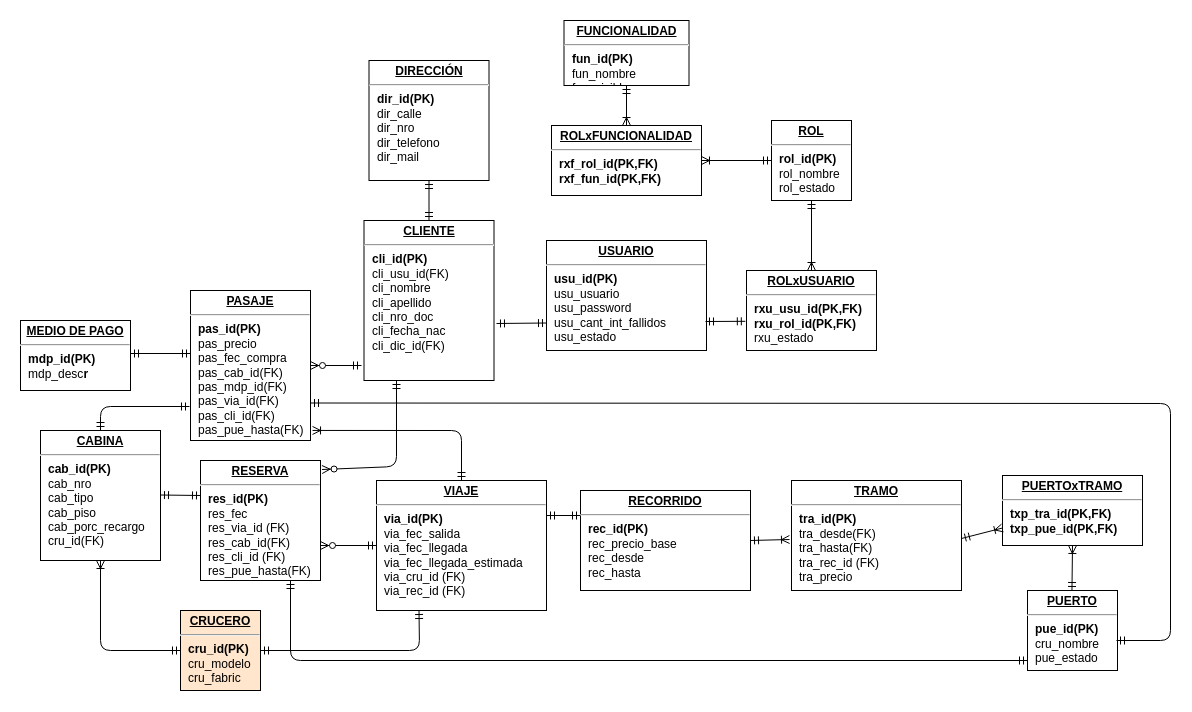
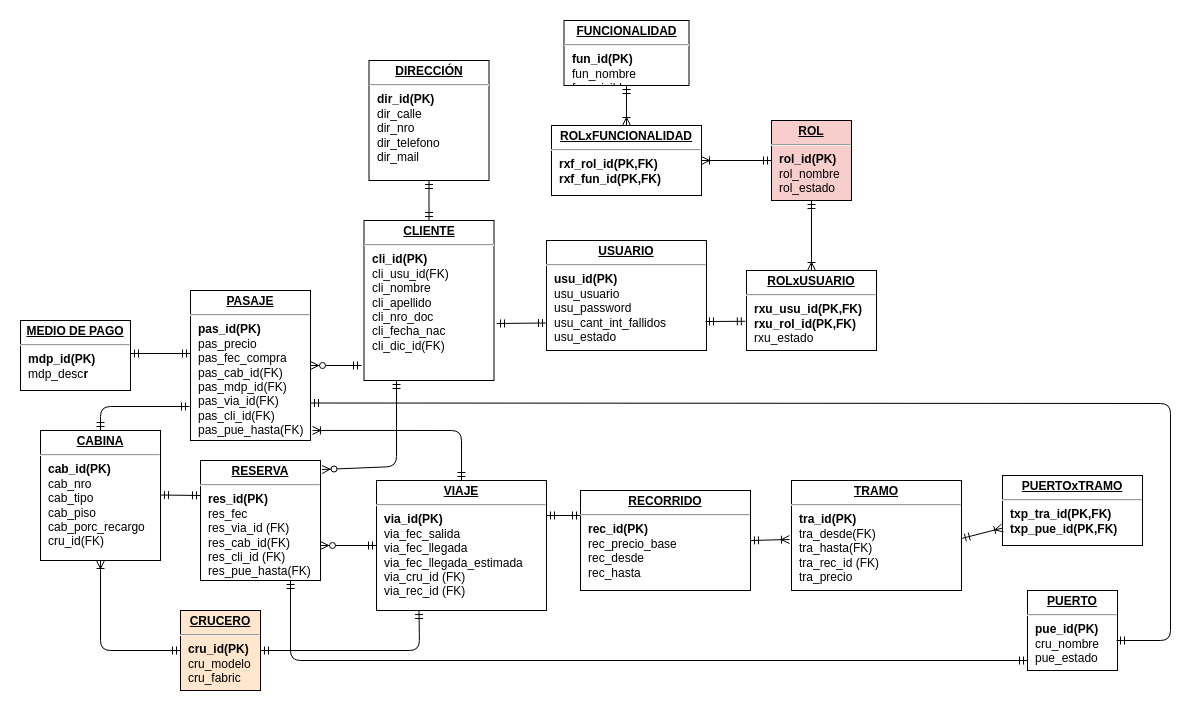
(812, 161) -> (812, 161)
(1072, 569) -> none
